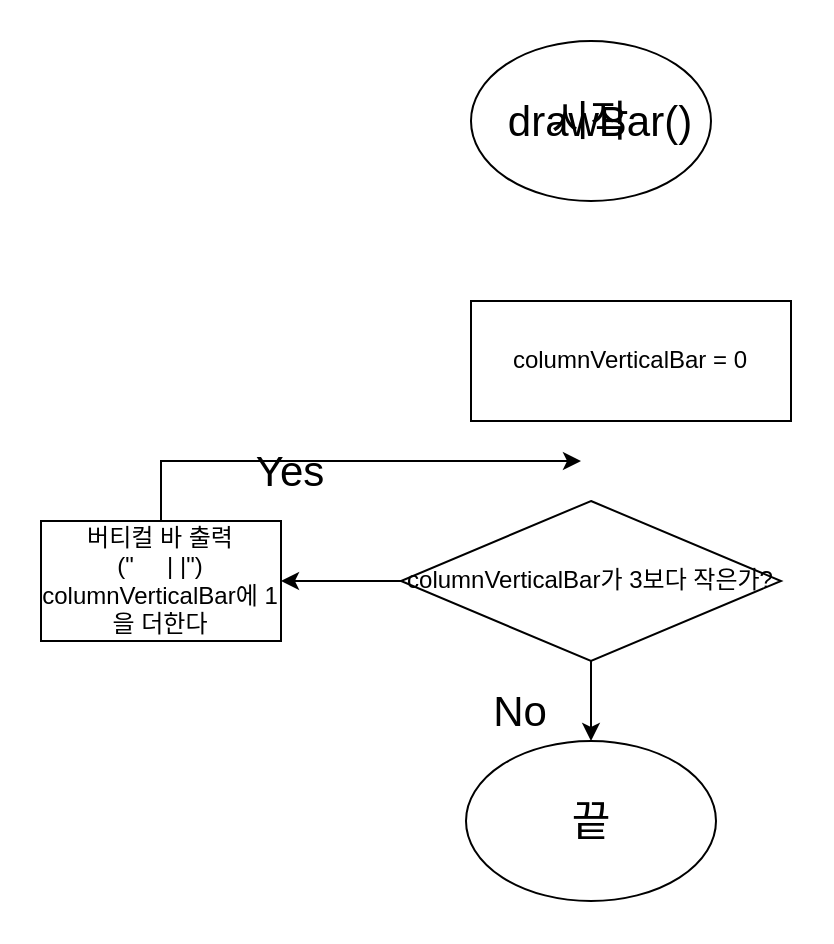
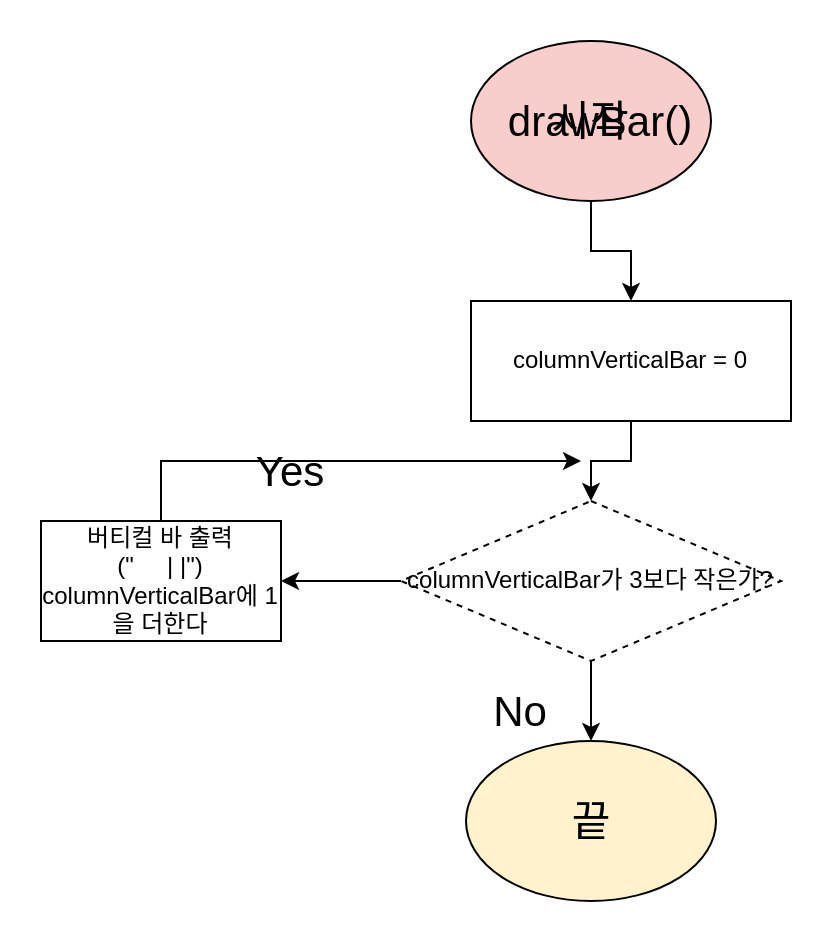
(591, 121) -> (591, 121)
none -> (604, 251)
none -> (618, 461)
(591, 581) -> (591, 581)
(591, 821) -> (591, 821)
